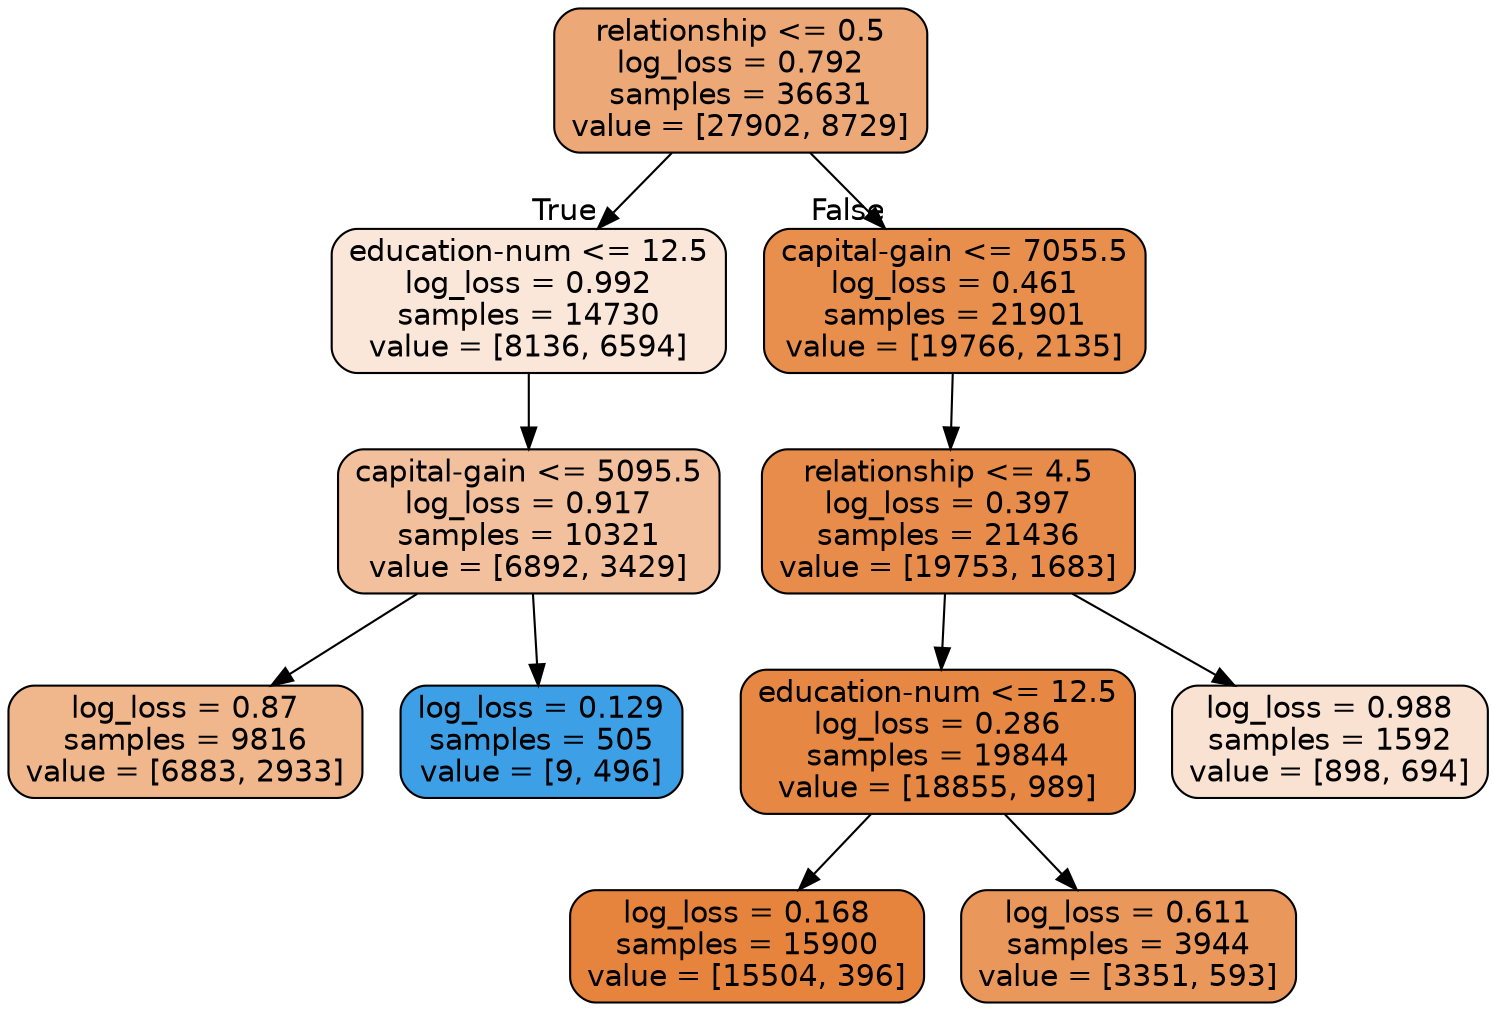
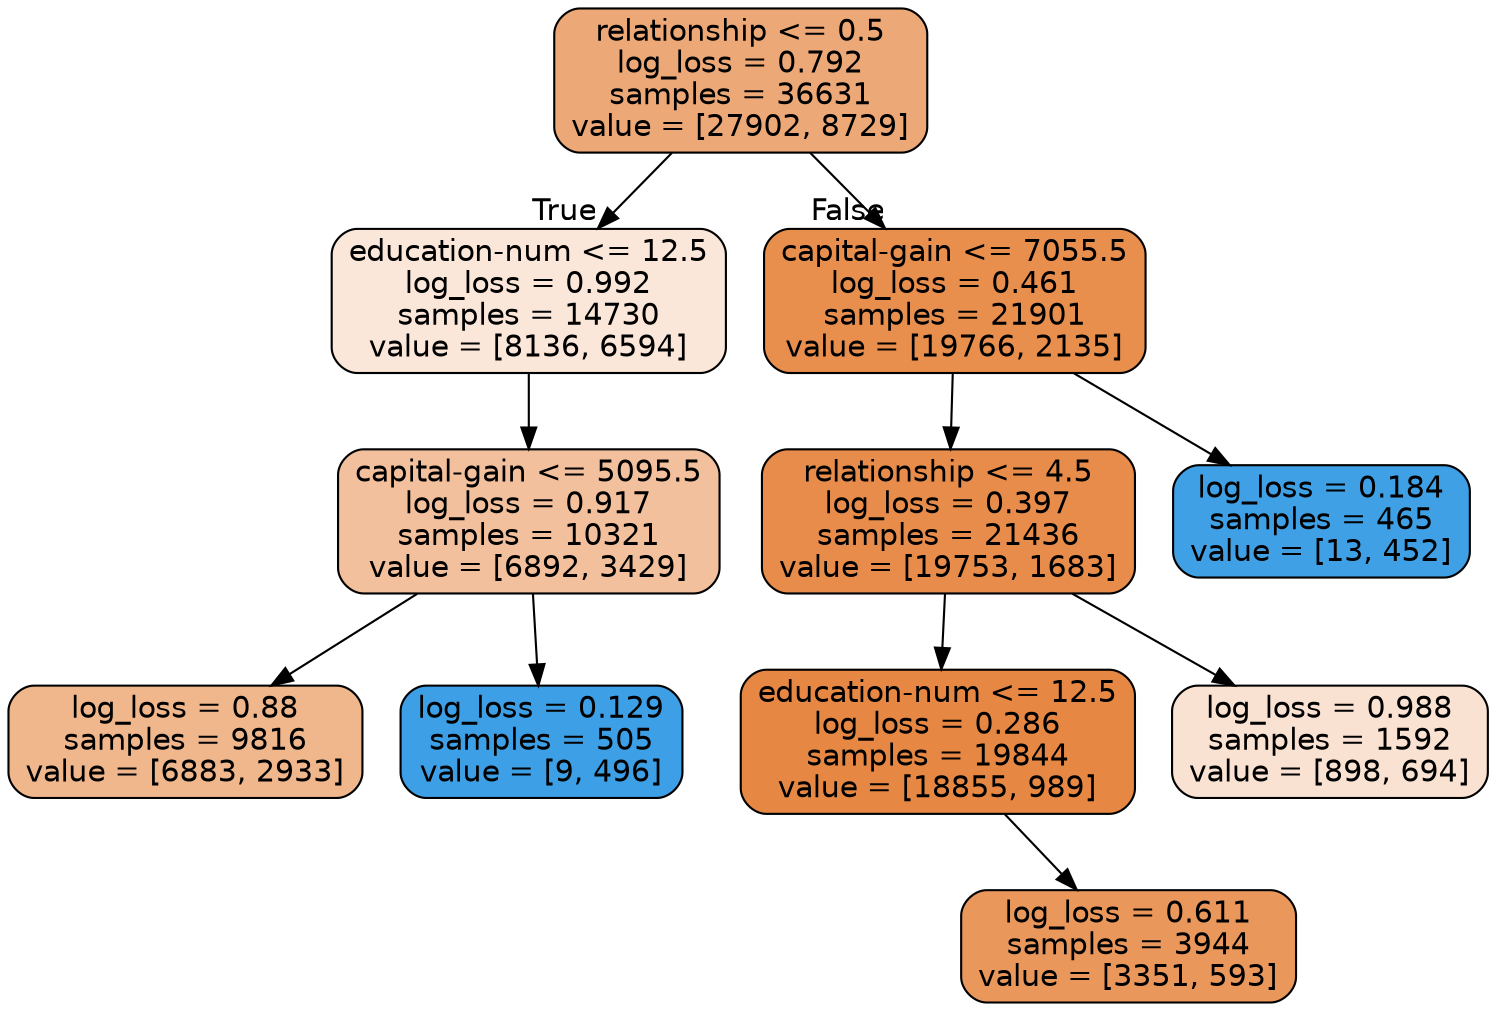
none -> (1321, 521)
(185, 742) -> (185, 742)
(747, 946) -> none
